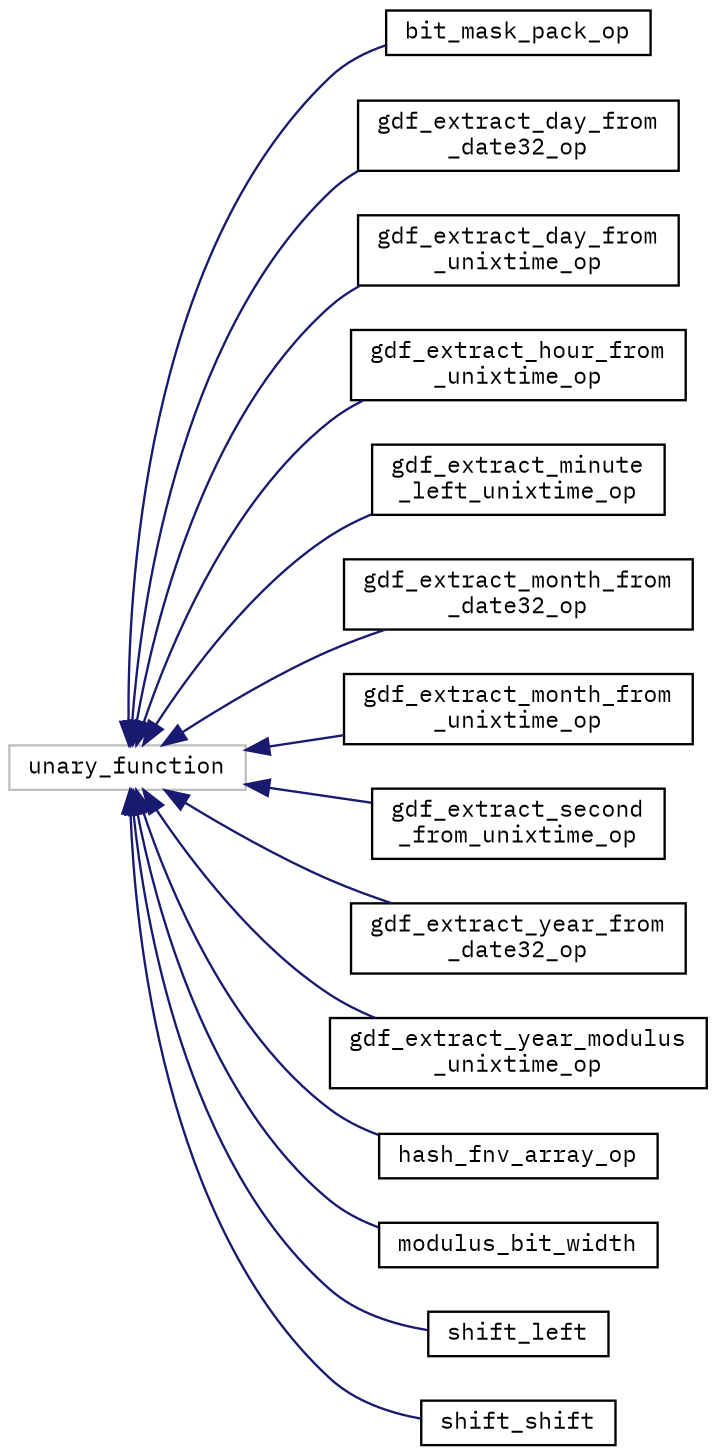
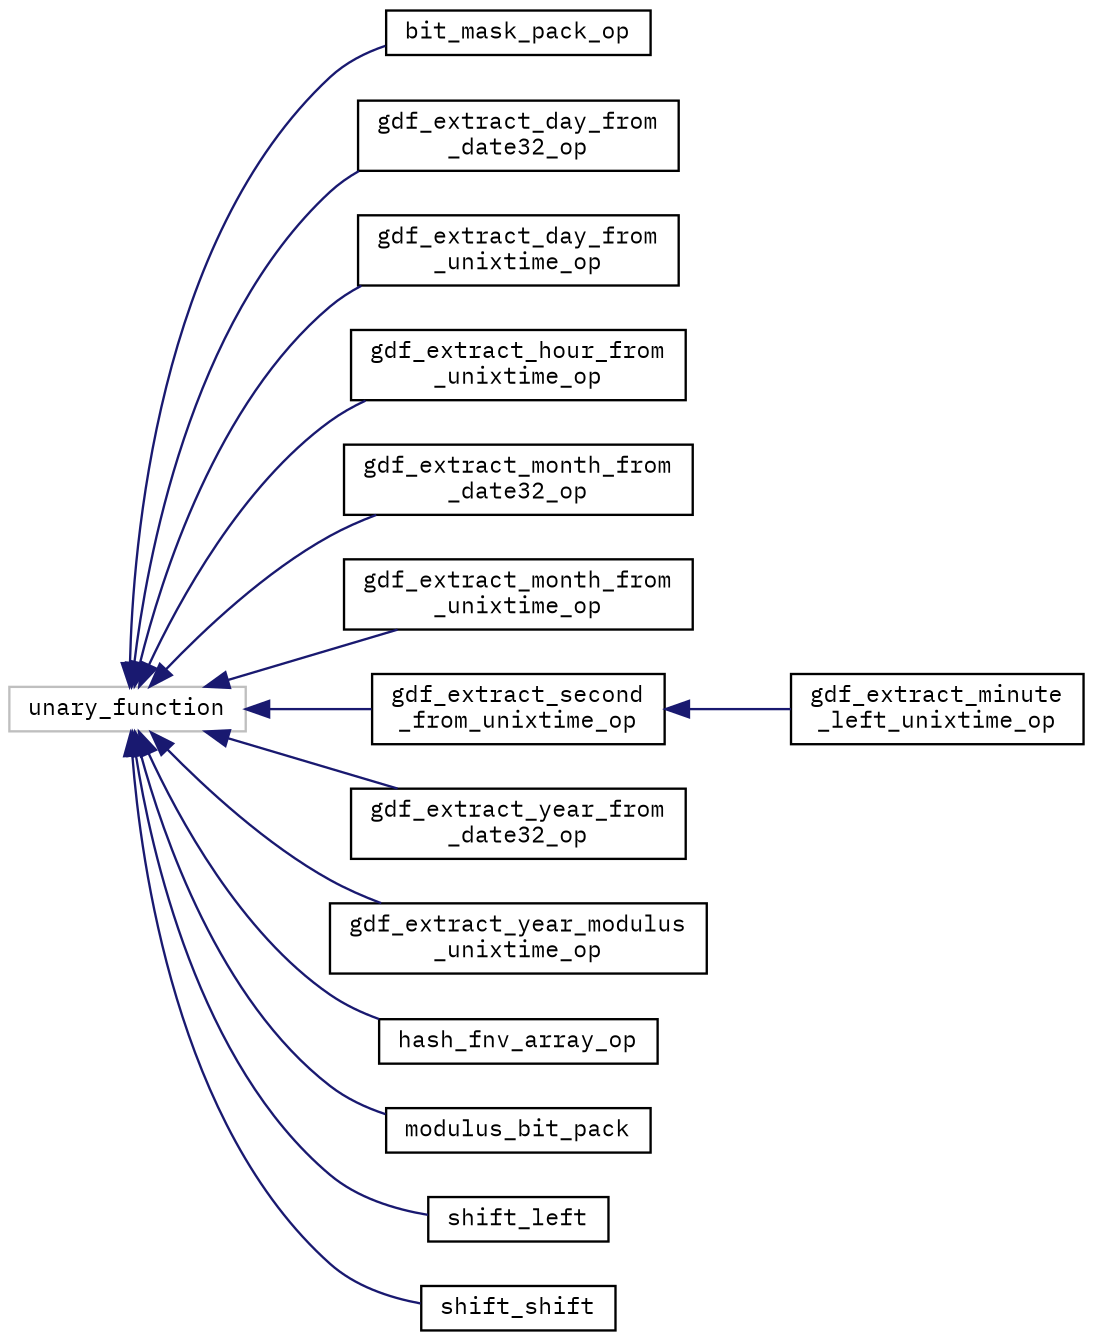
(249, 605) -> (740, 709)
(518, 1245) -> (518, 1130)
